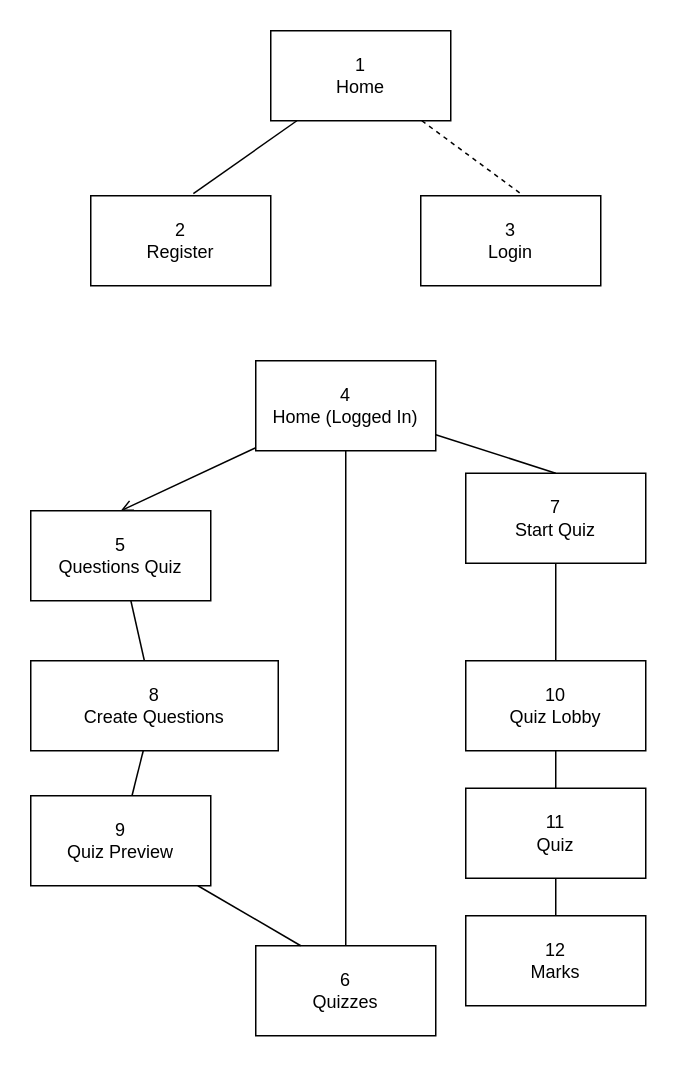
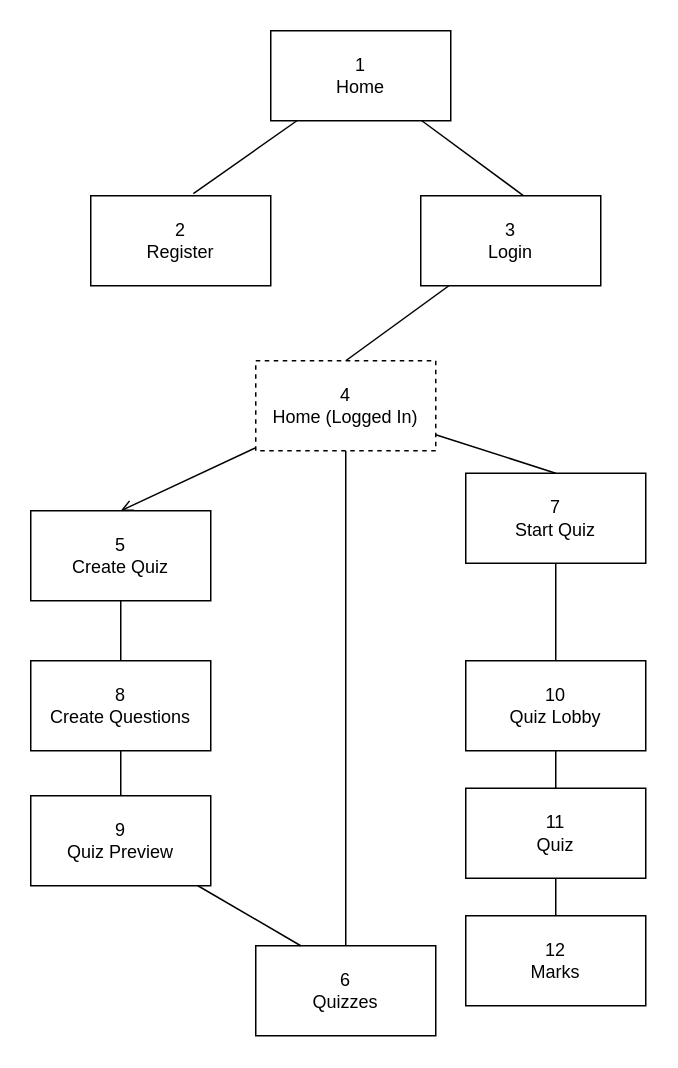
(473, 159) -> (473, 159)
none -> (398, 323)
(346, 406) -> (346, 406)
(121, 556) -> (121, 556)
(155, 706) -> (121, 706)
